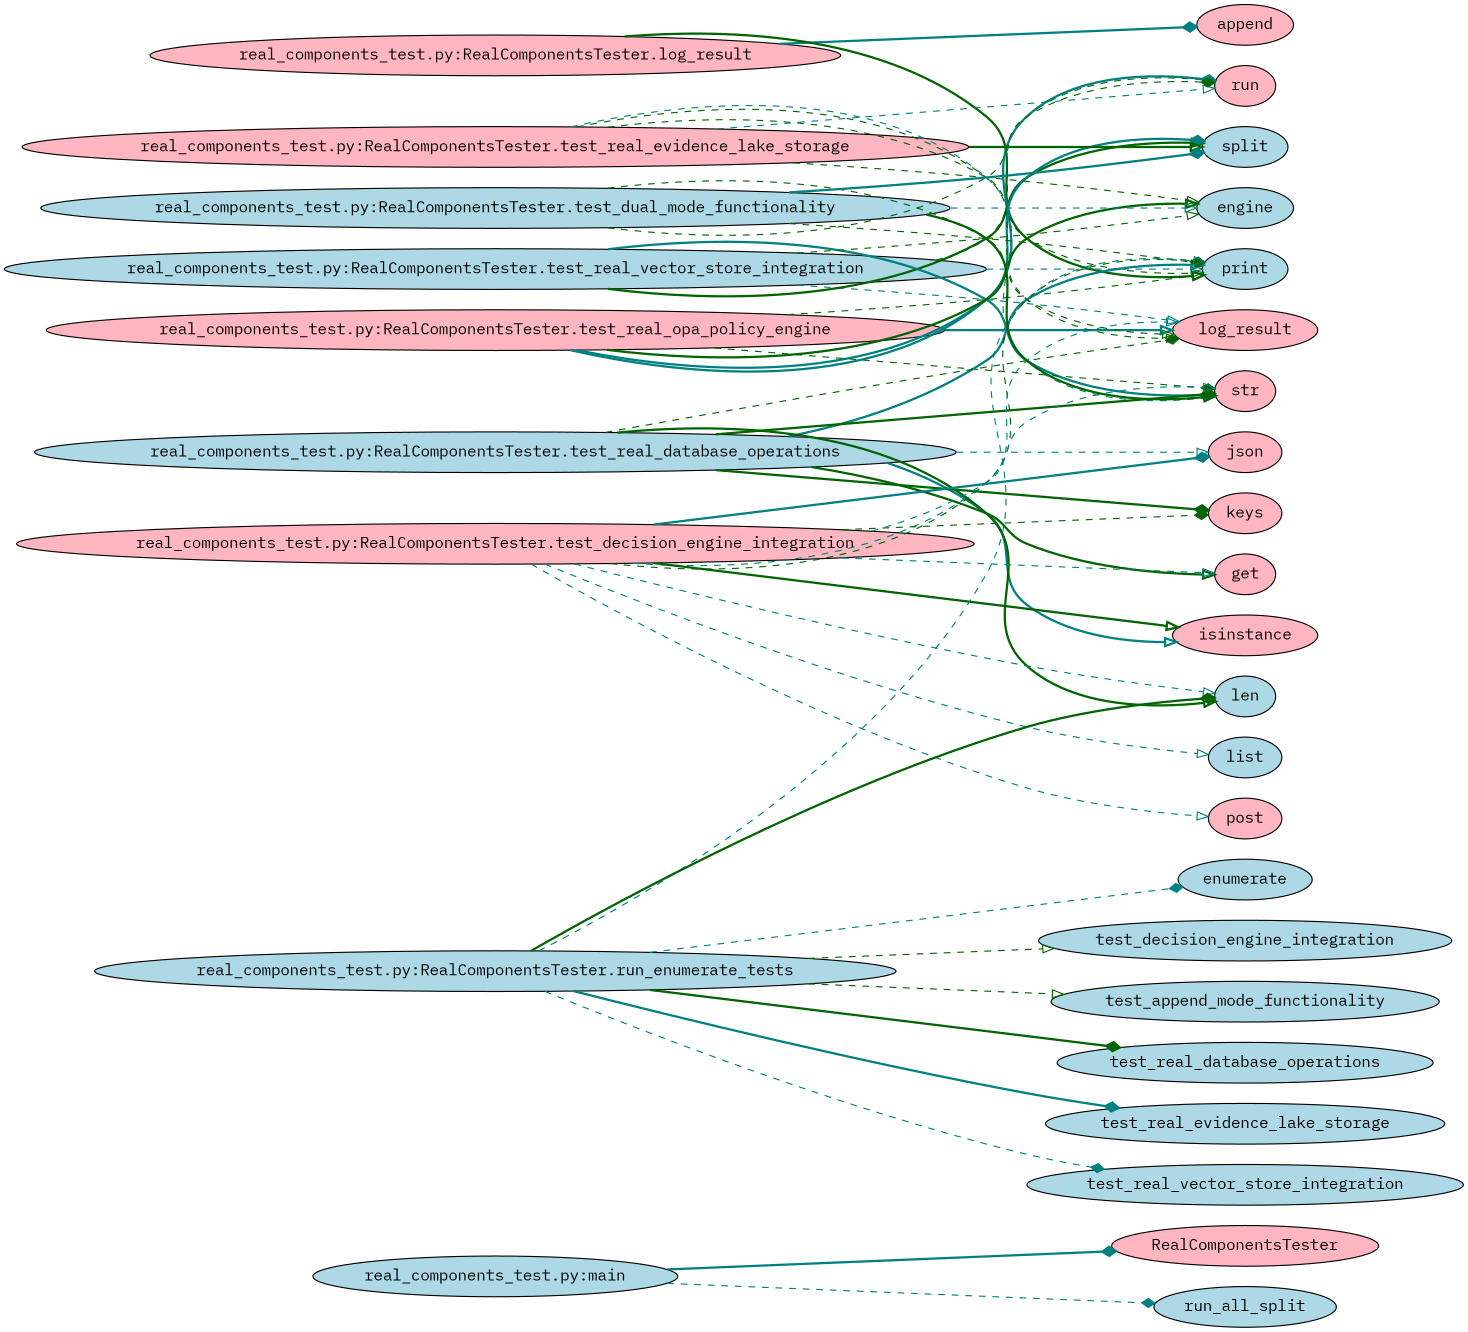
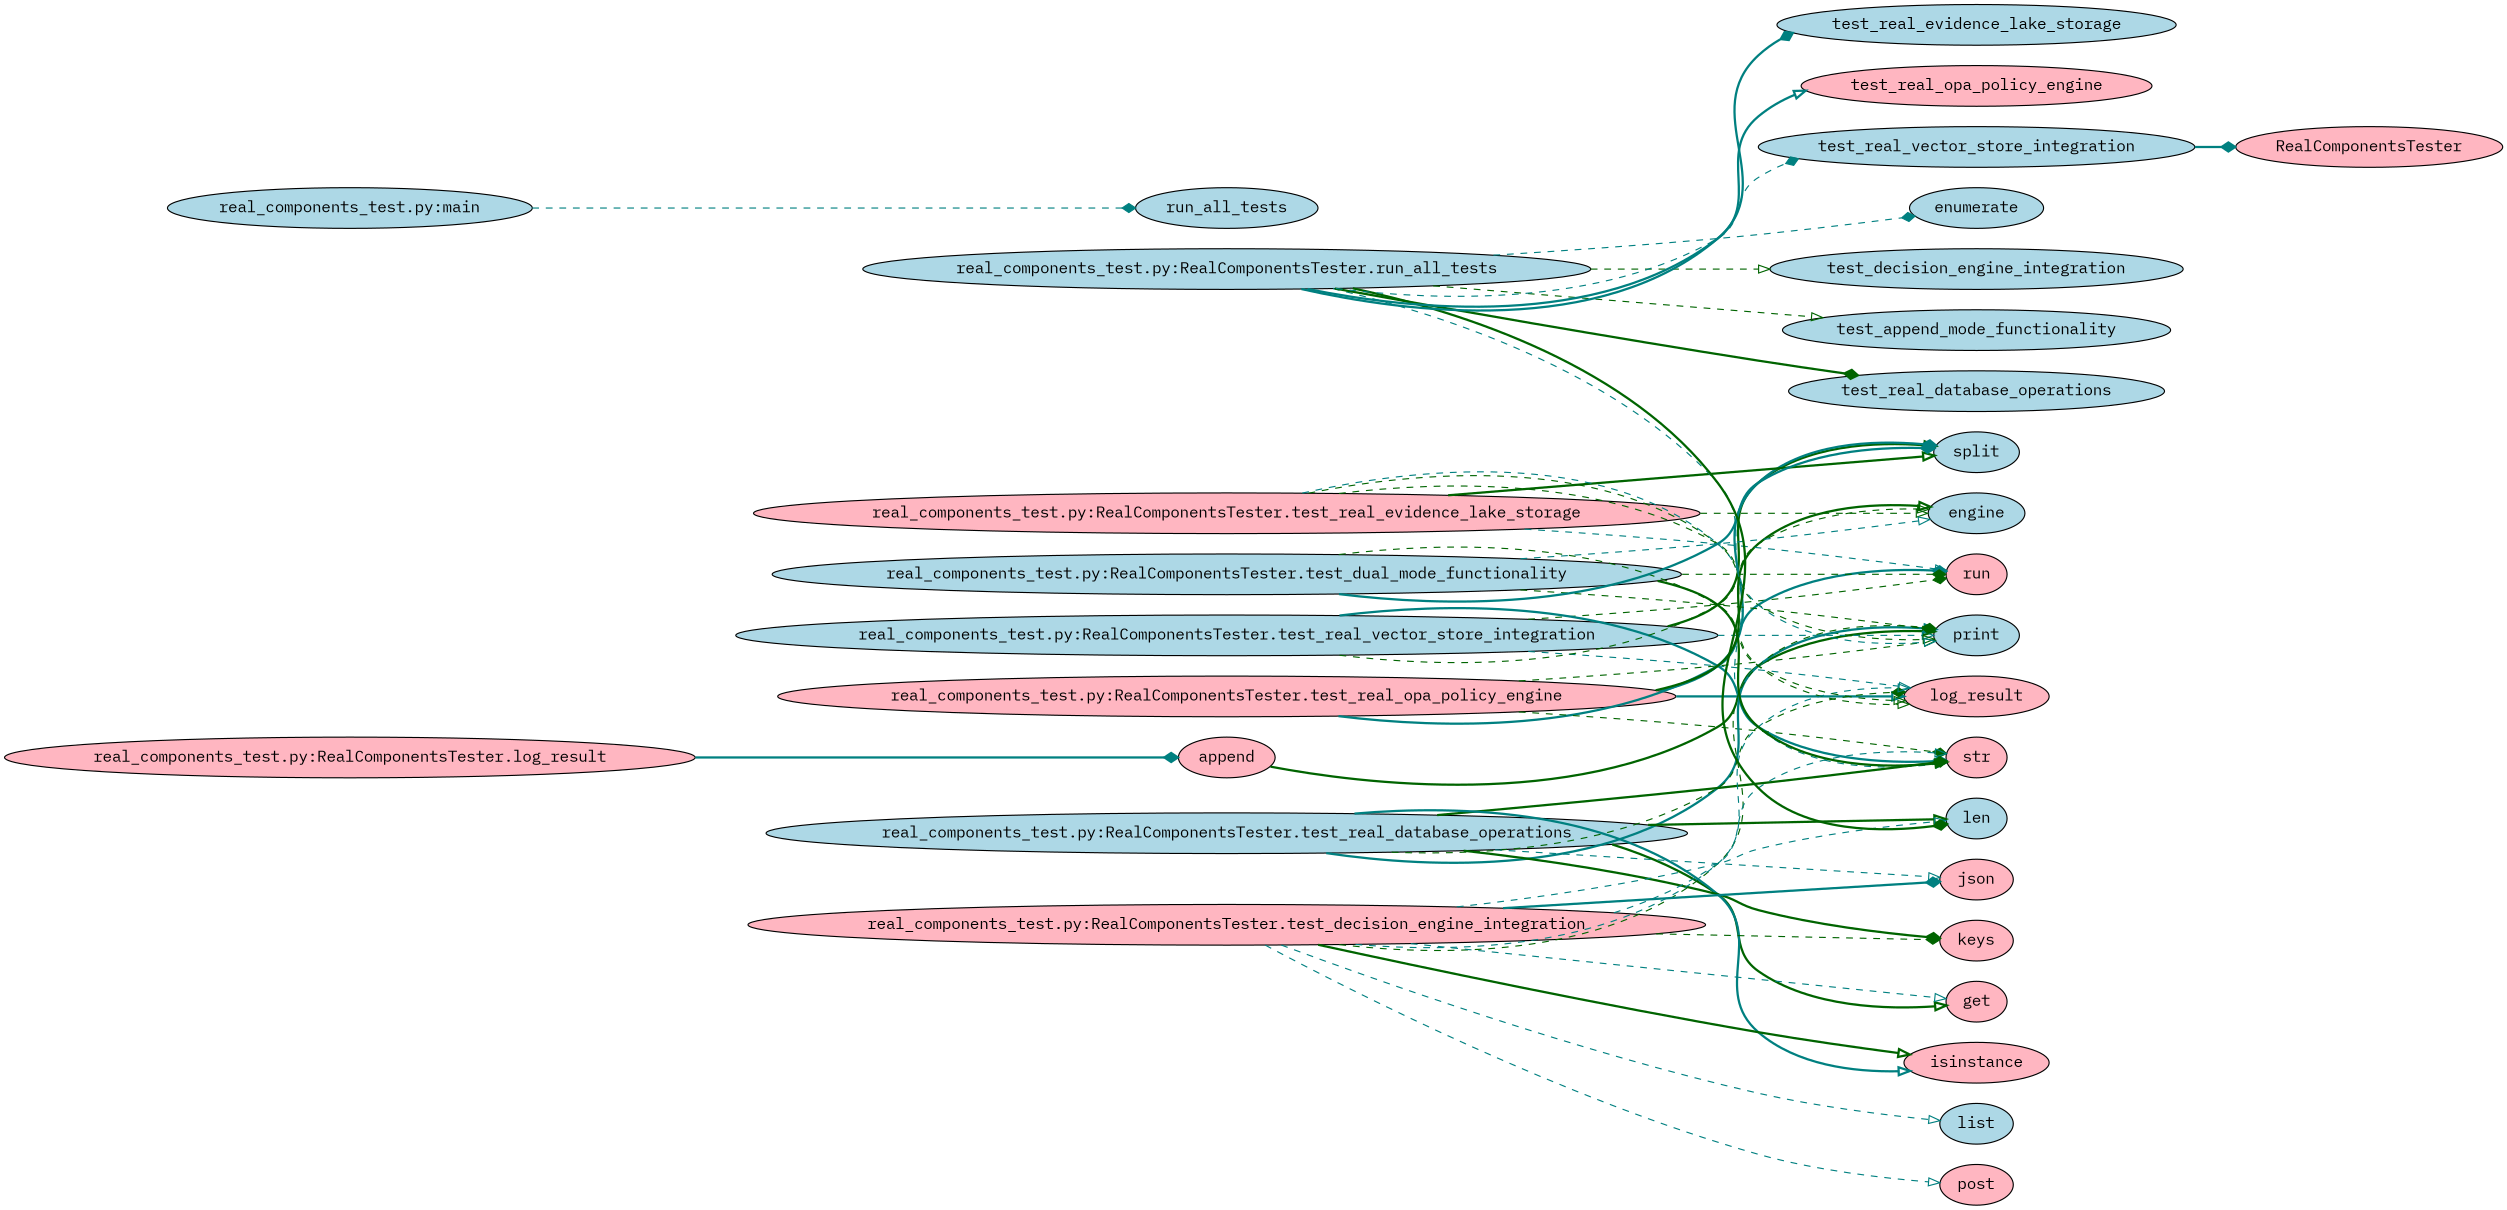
none -> (1977, 86)
(957, 96) -> (1619, 765)
(495, 971) -> (1227, 269)
(885, 1261) -> (2208, 147)
(1245, 1307) -> (1227, 208)
